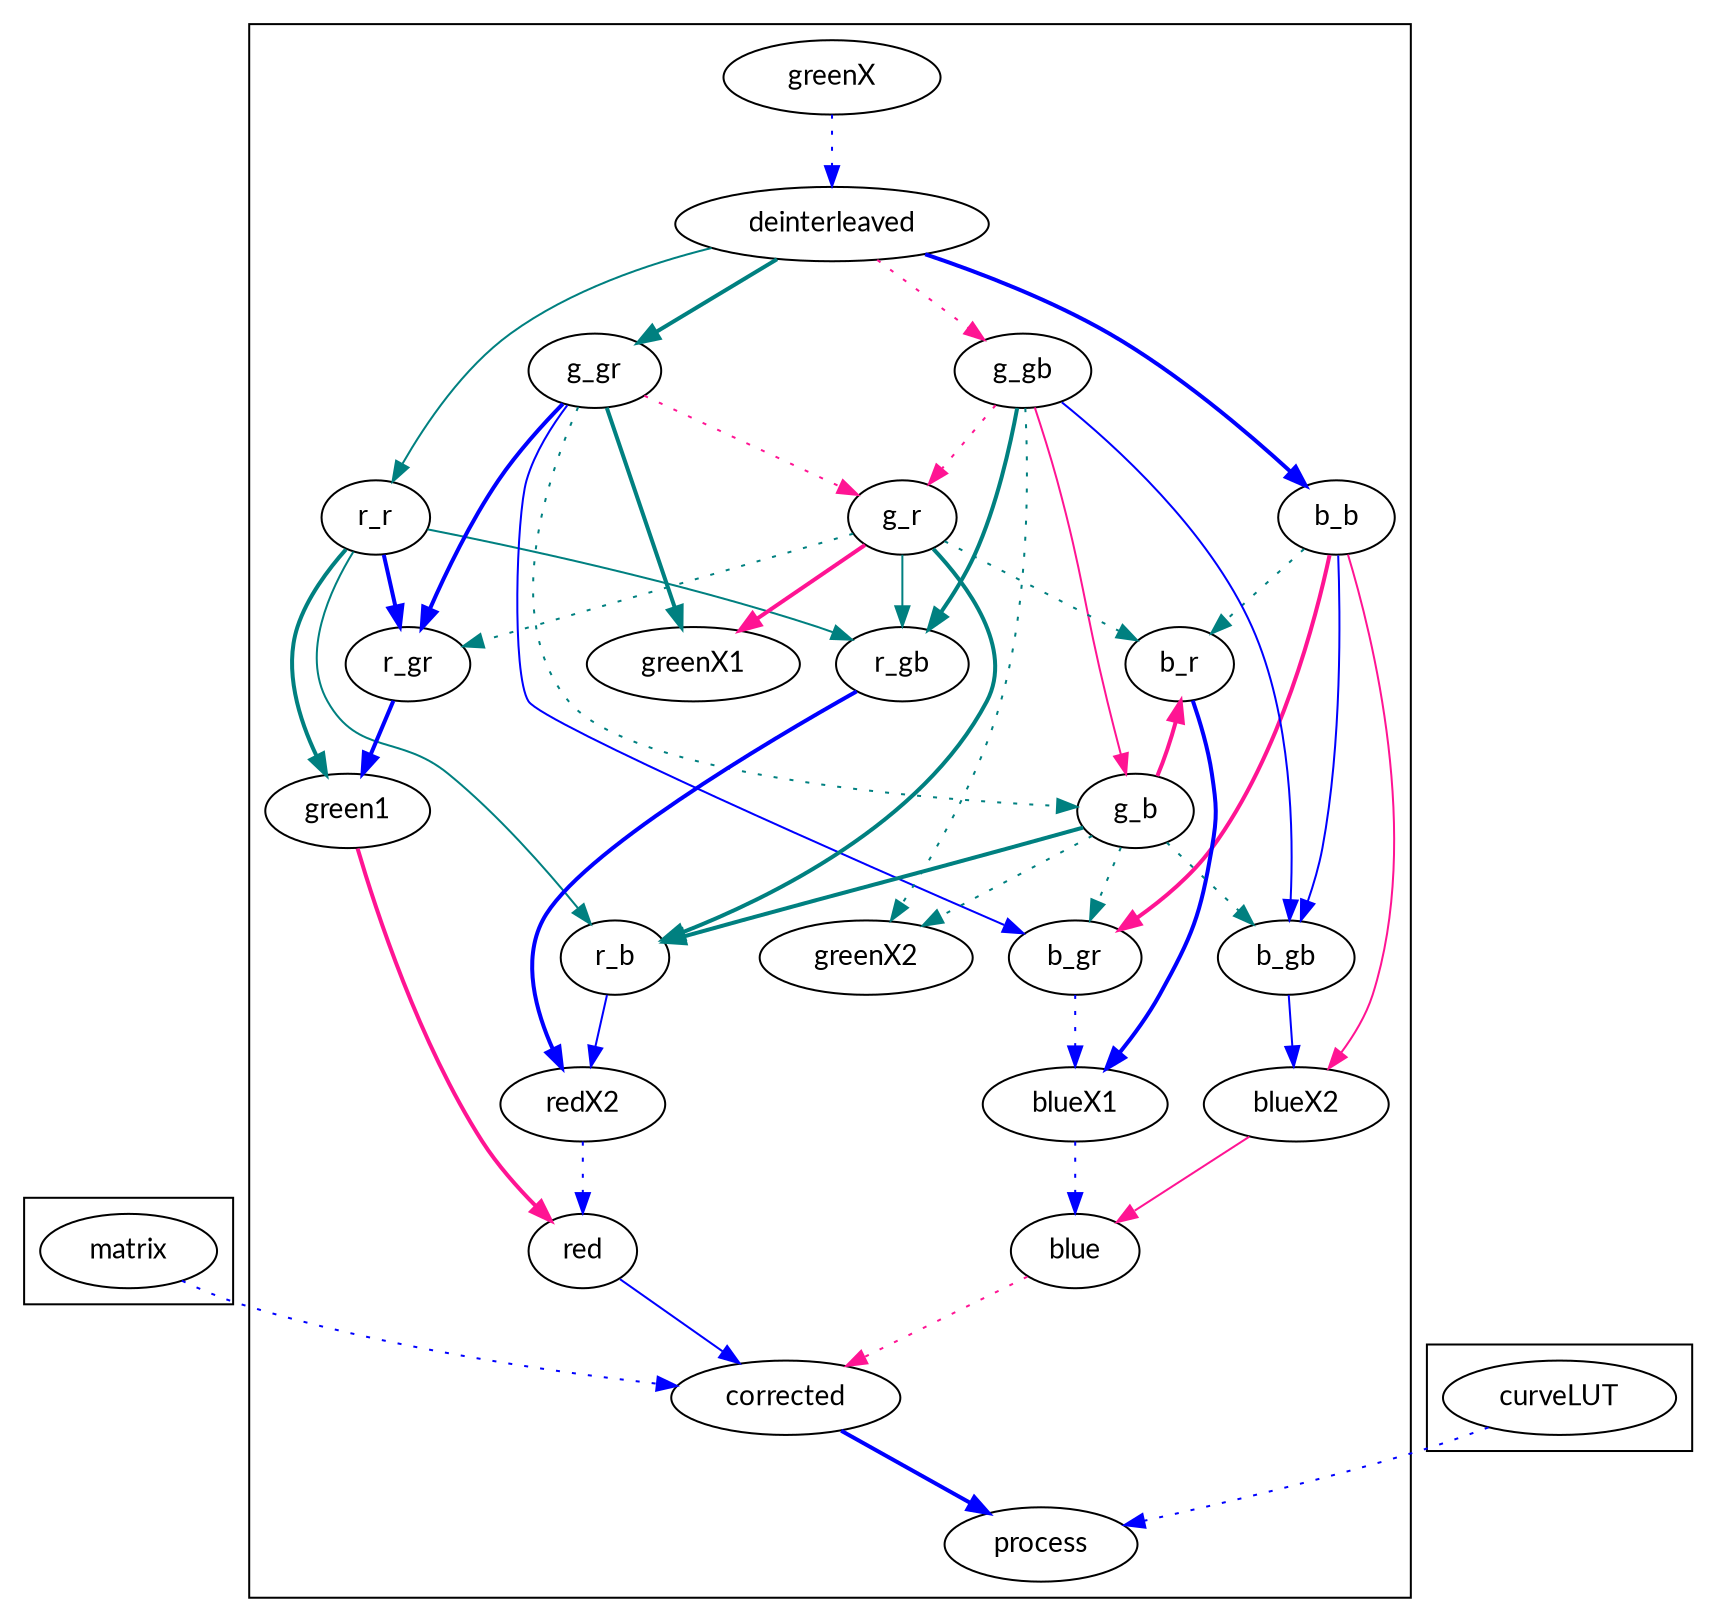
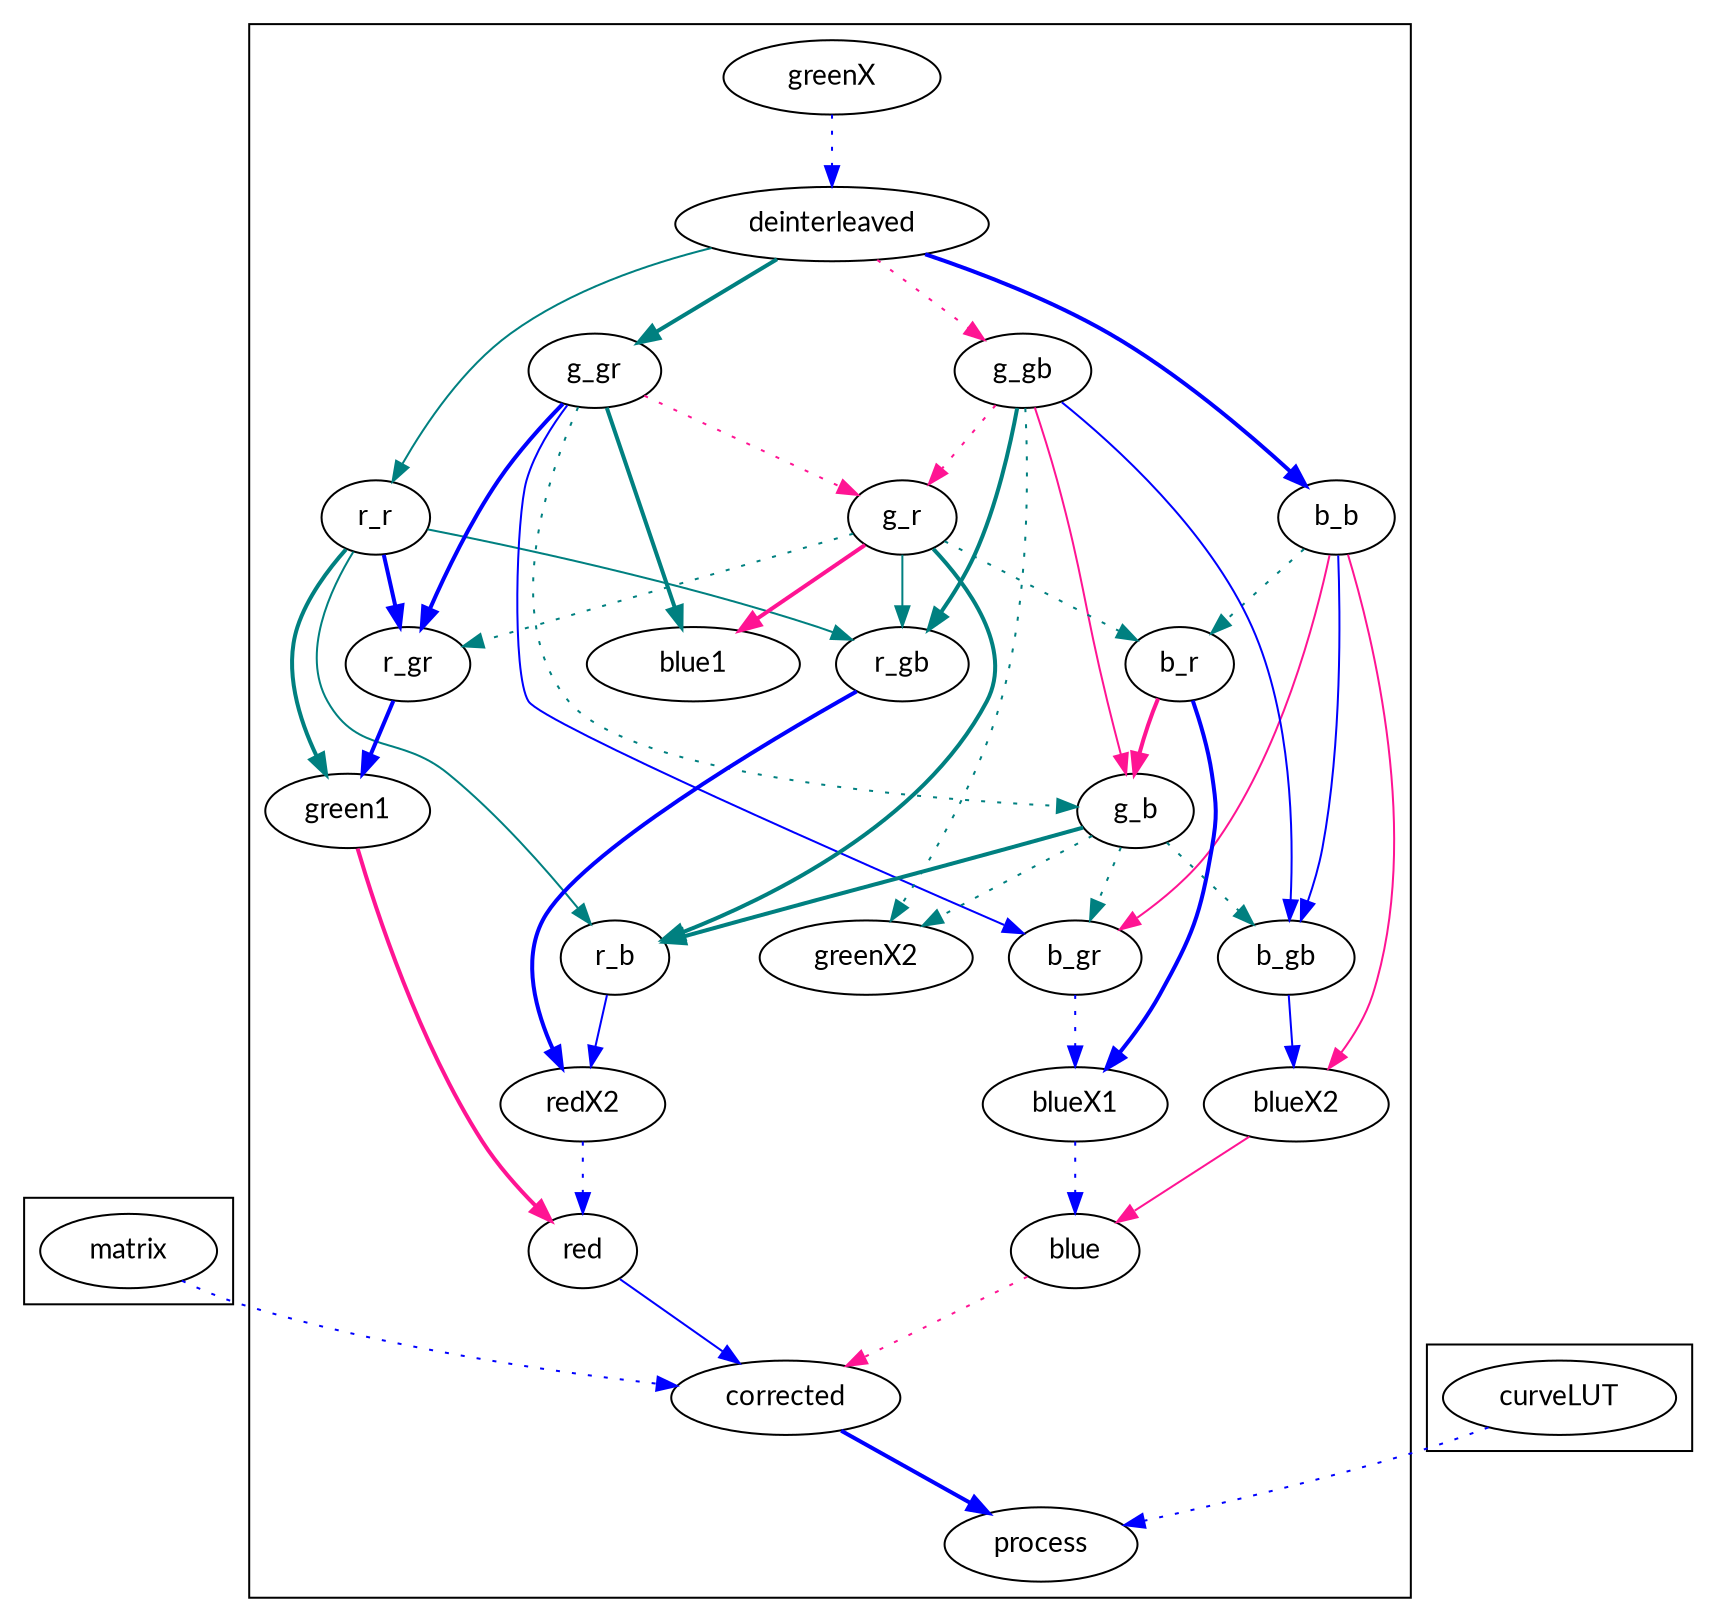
(693, 664) -> (693, 664)
(1167, 749) -> (1148, 726)
(1265, 755) -> (1265, 755)
